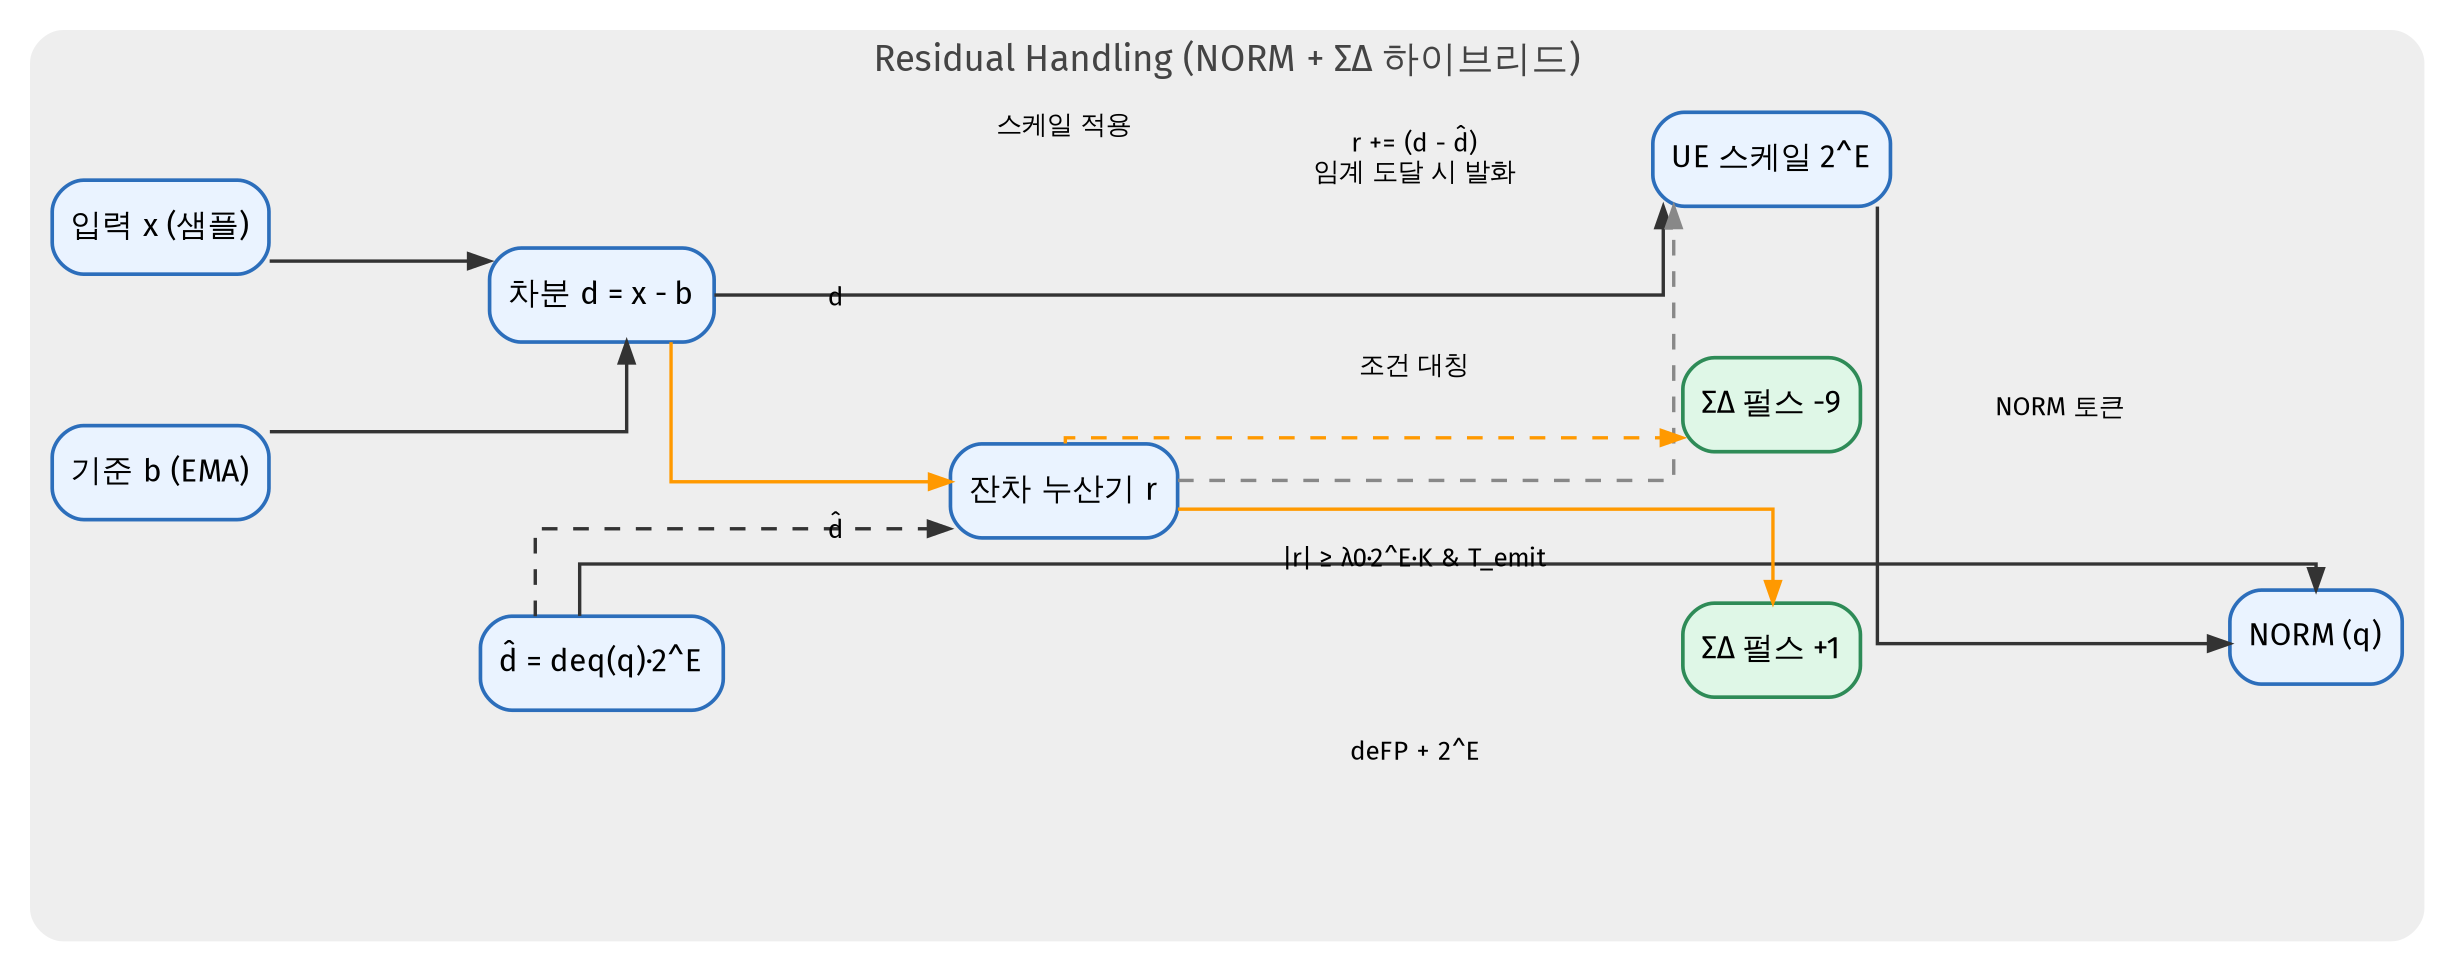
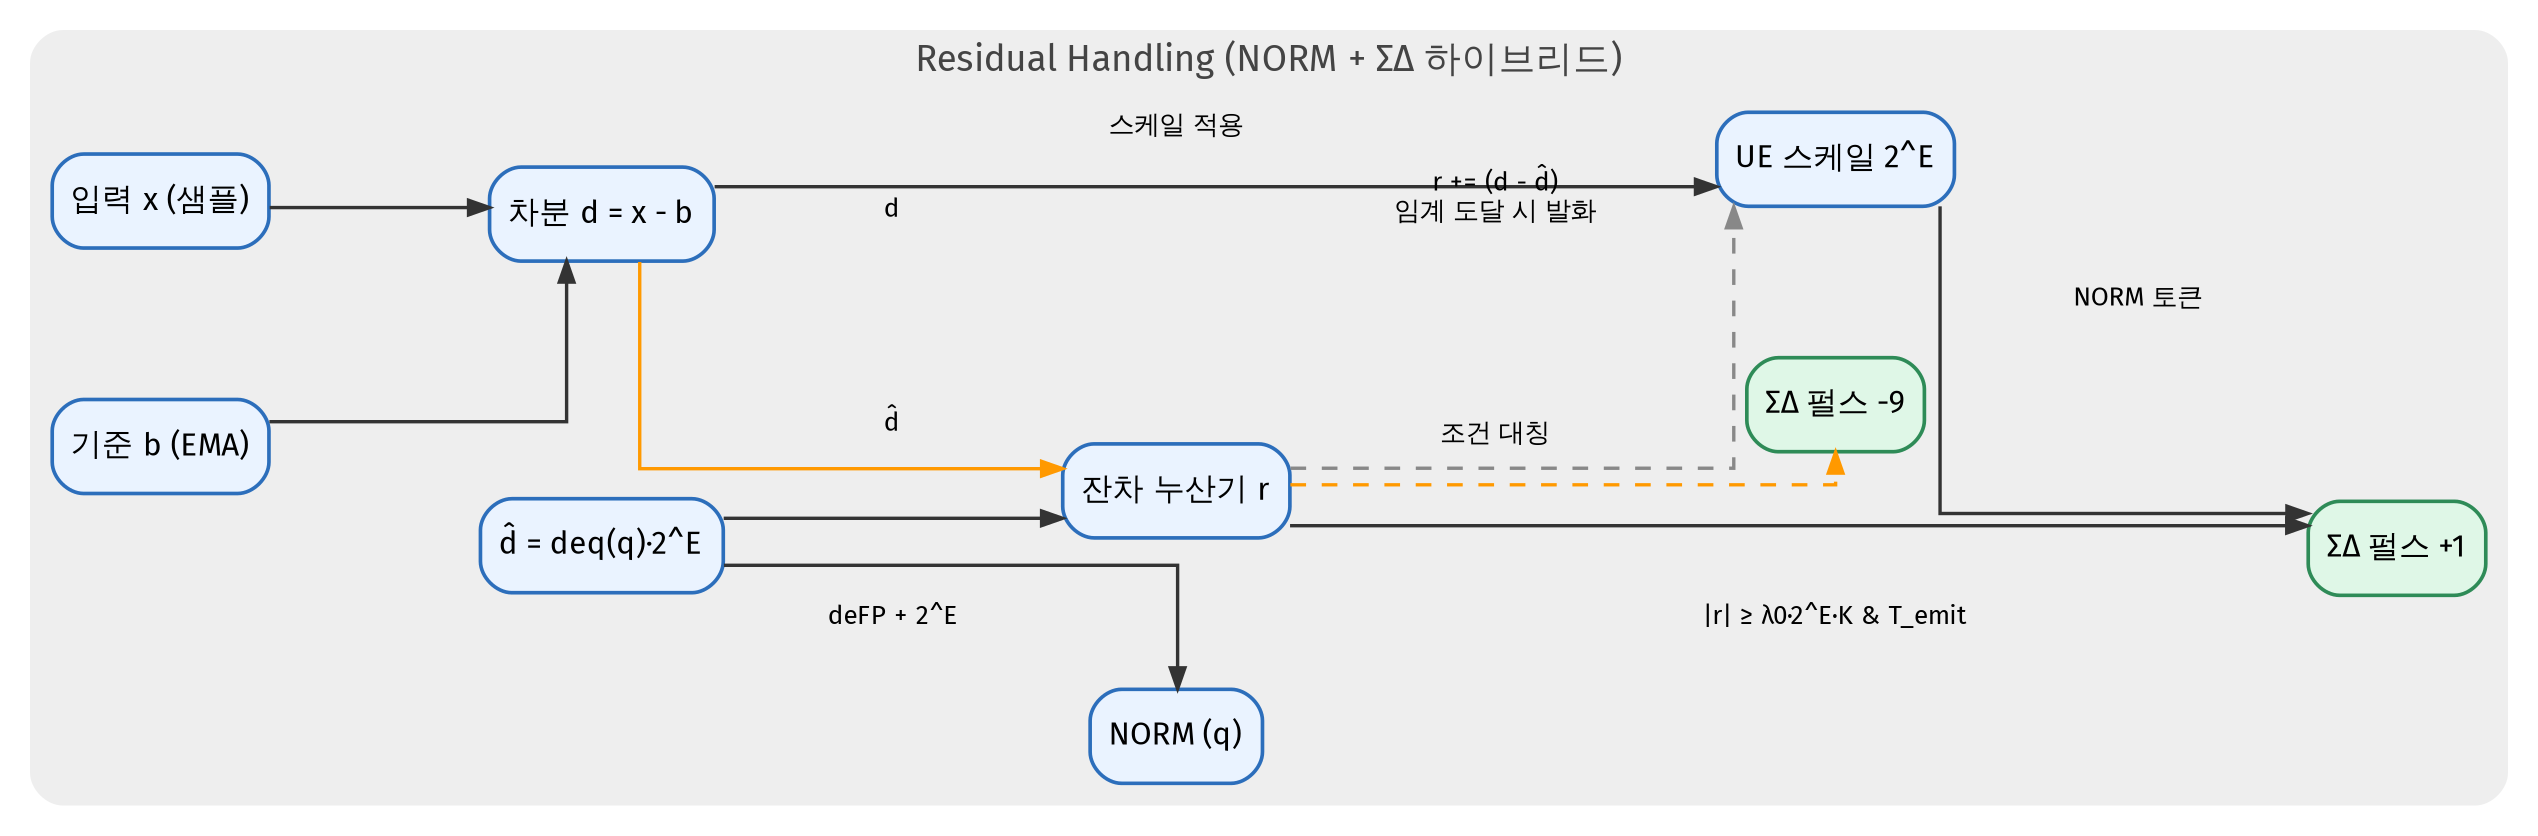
(1512, 509) -> (1788, 526)
(688, 529) -> (883, 518)
(1877, 591) -> (1940, 501)
